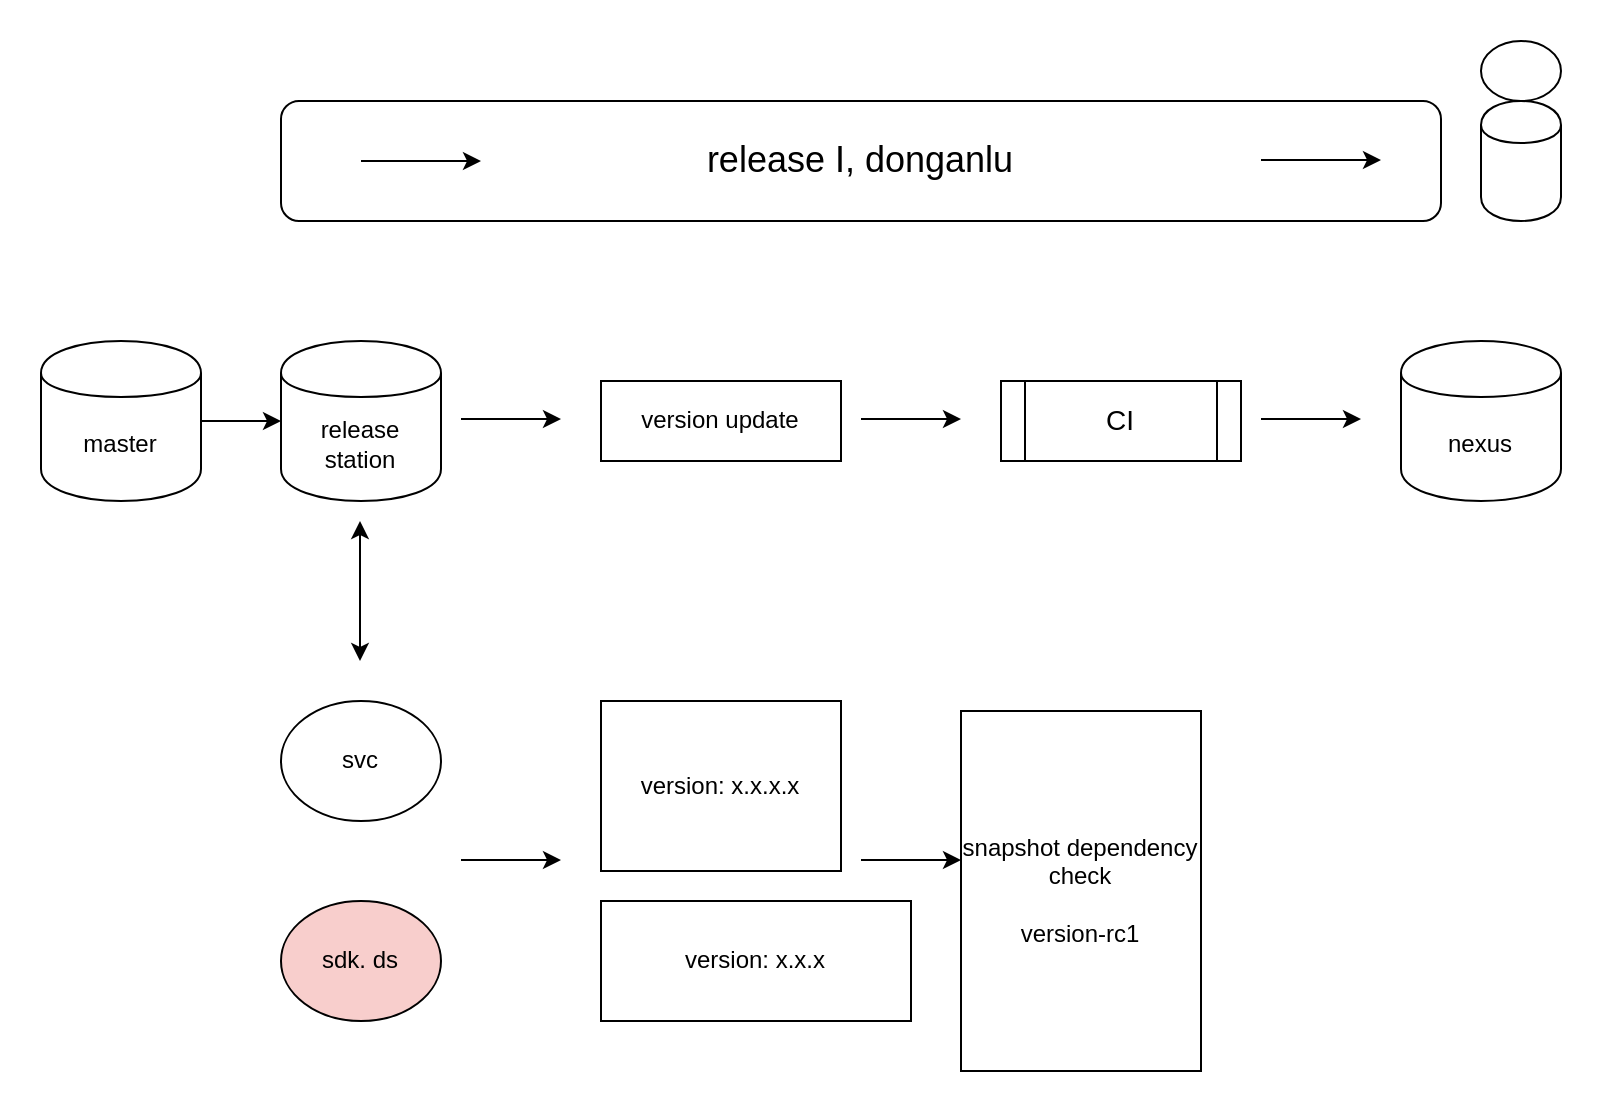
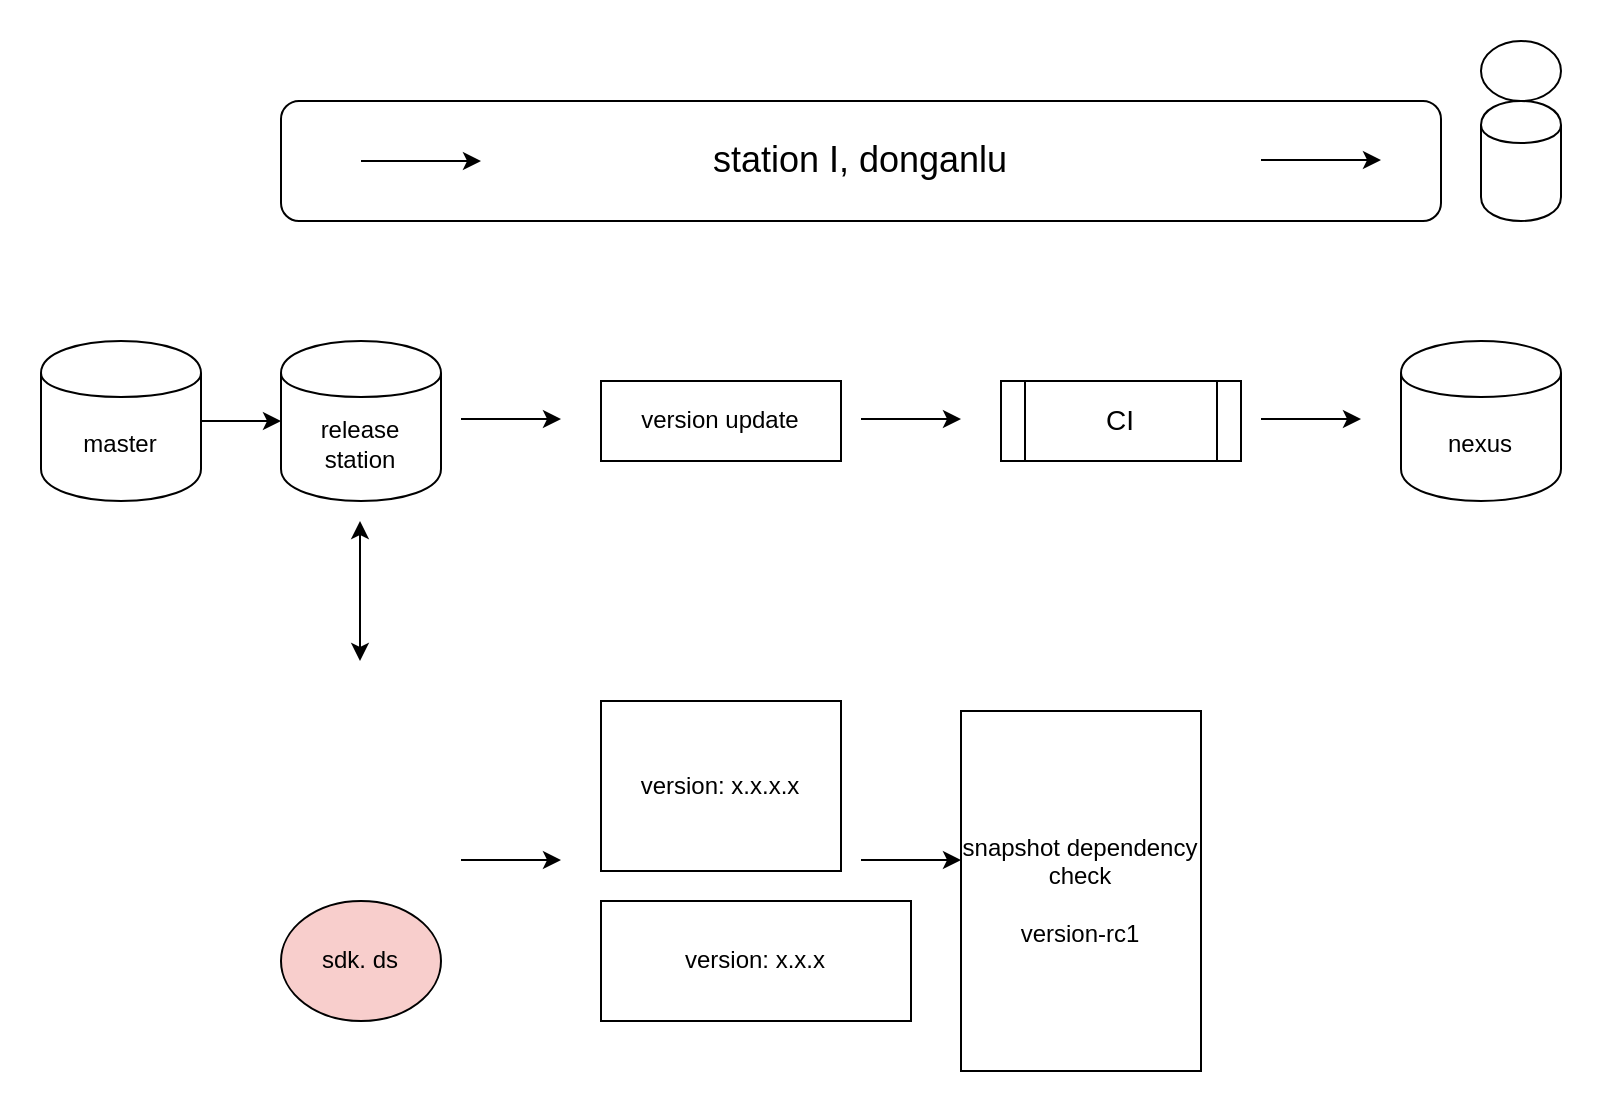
(861, 161) -> (861, 161)
(361, 761) -> none
